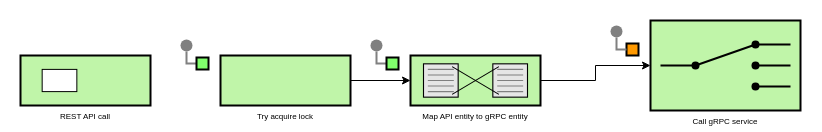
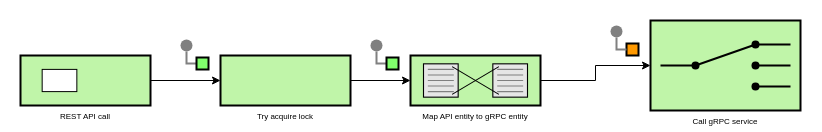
none -> (182, 81)
